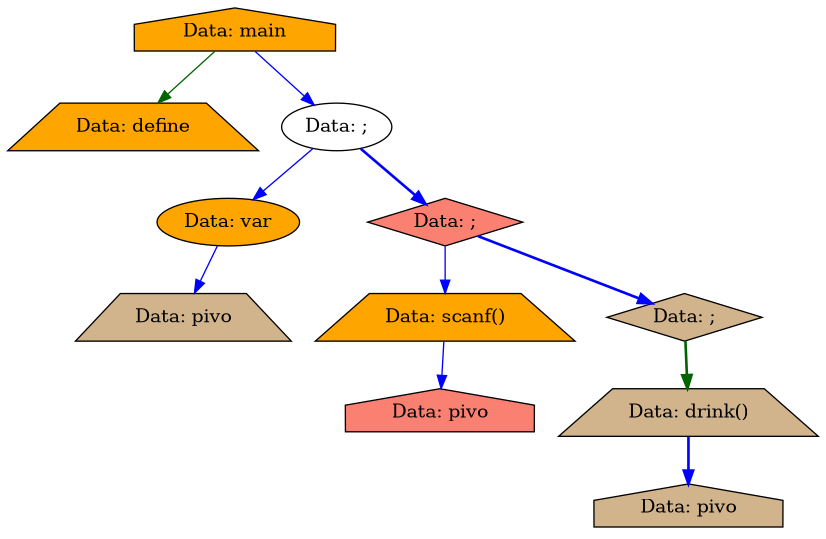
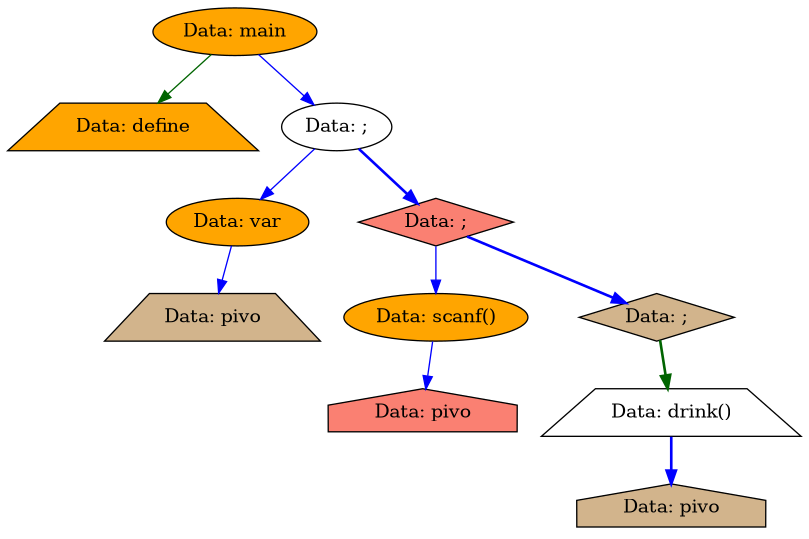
(235, 32) -> (235, 32)
(445, 317) -> (436, 317)
(688, 413) -> (671, 413)
